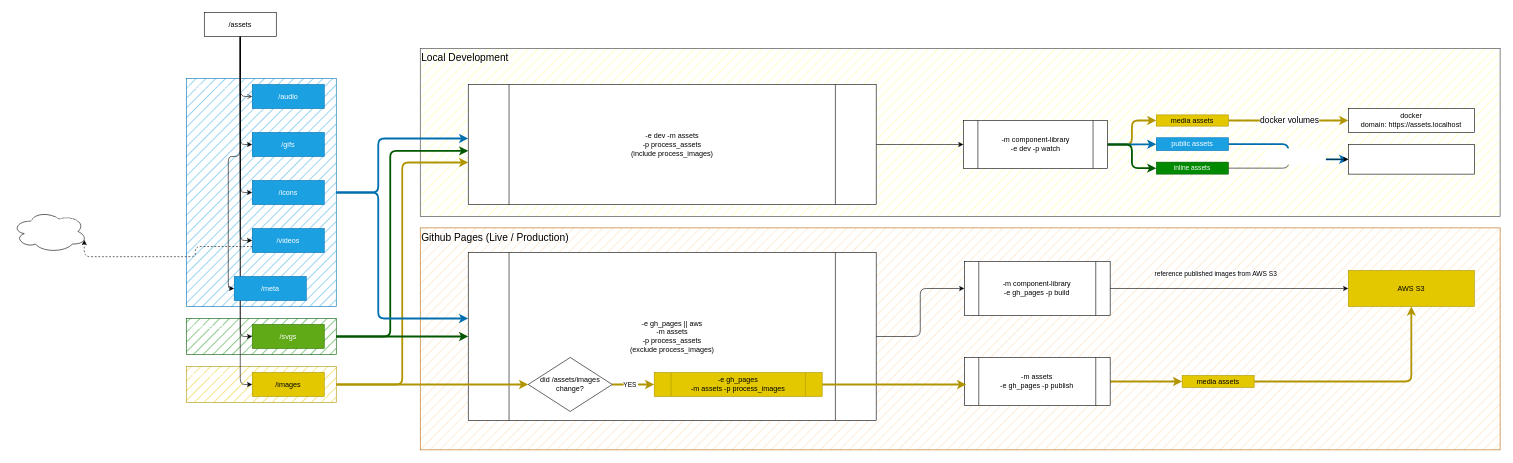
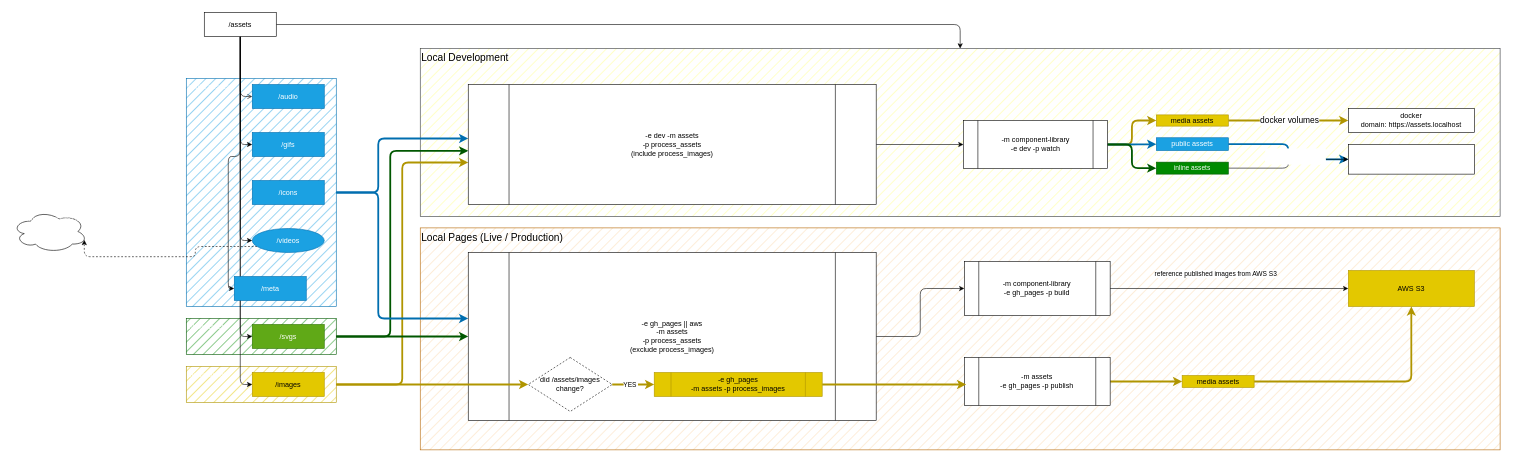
(244, 192) -> (619, 24)
(504, 238) -> (501, 238)
(288, 240) -> (288, 240)
(570, 384) -> (570, 384)
